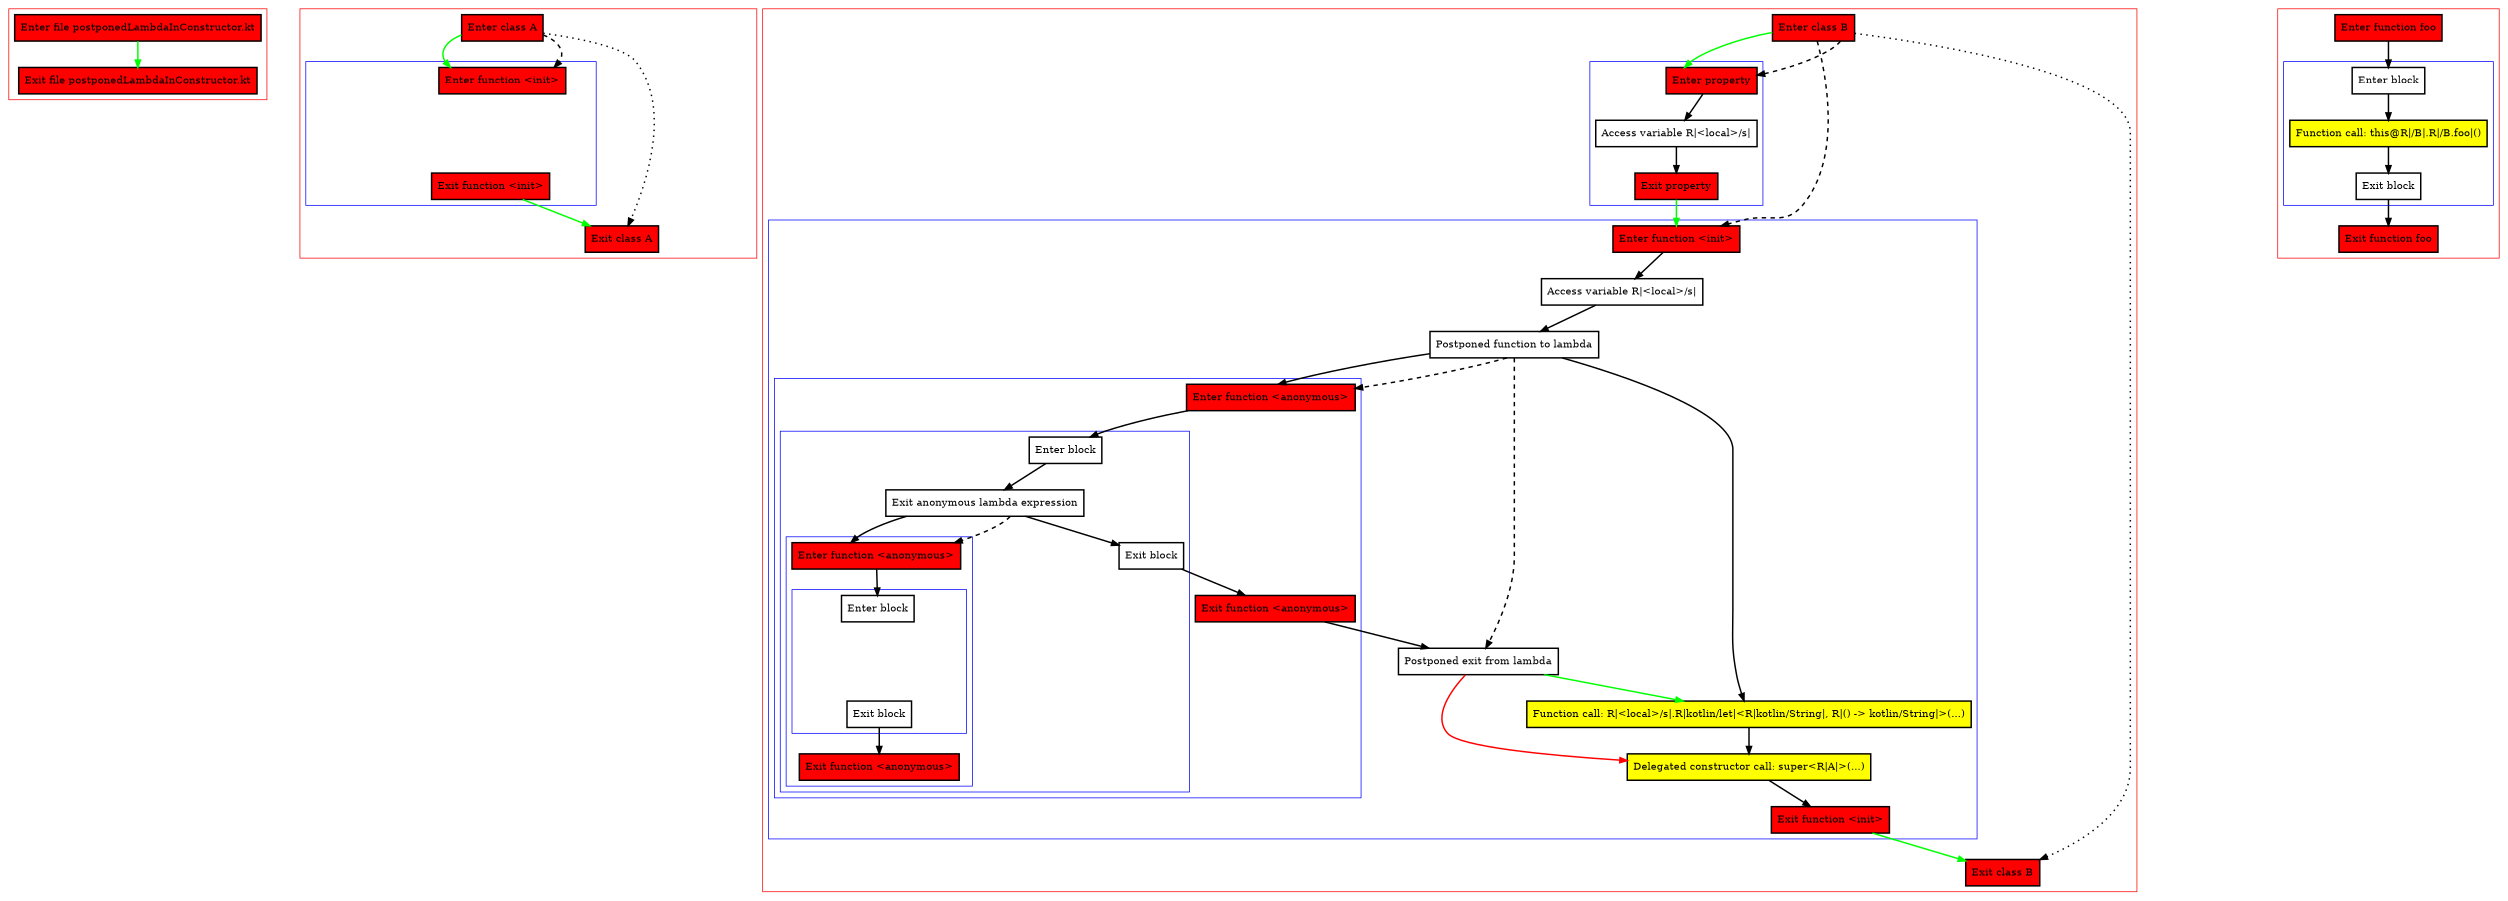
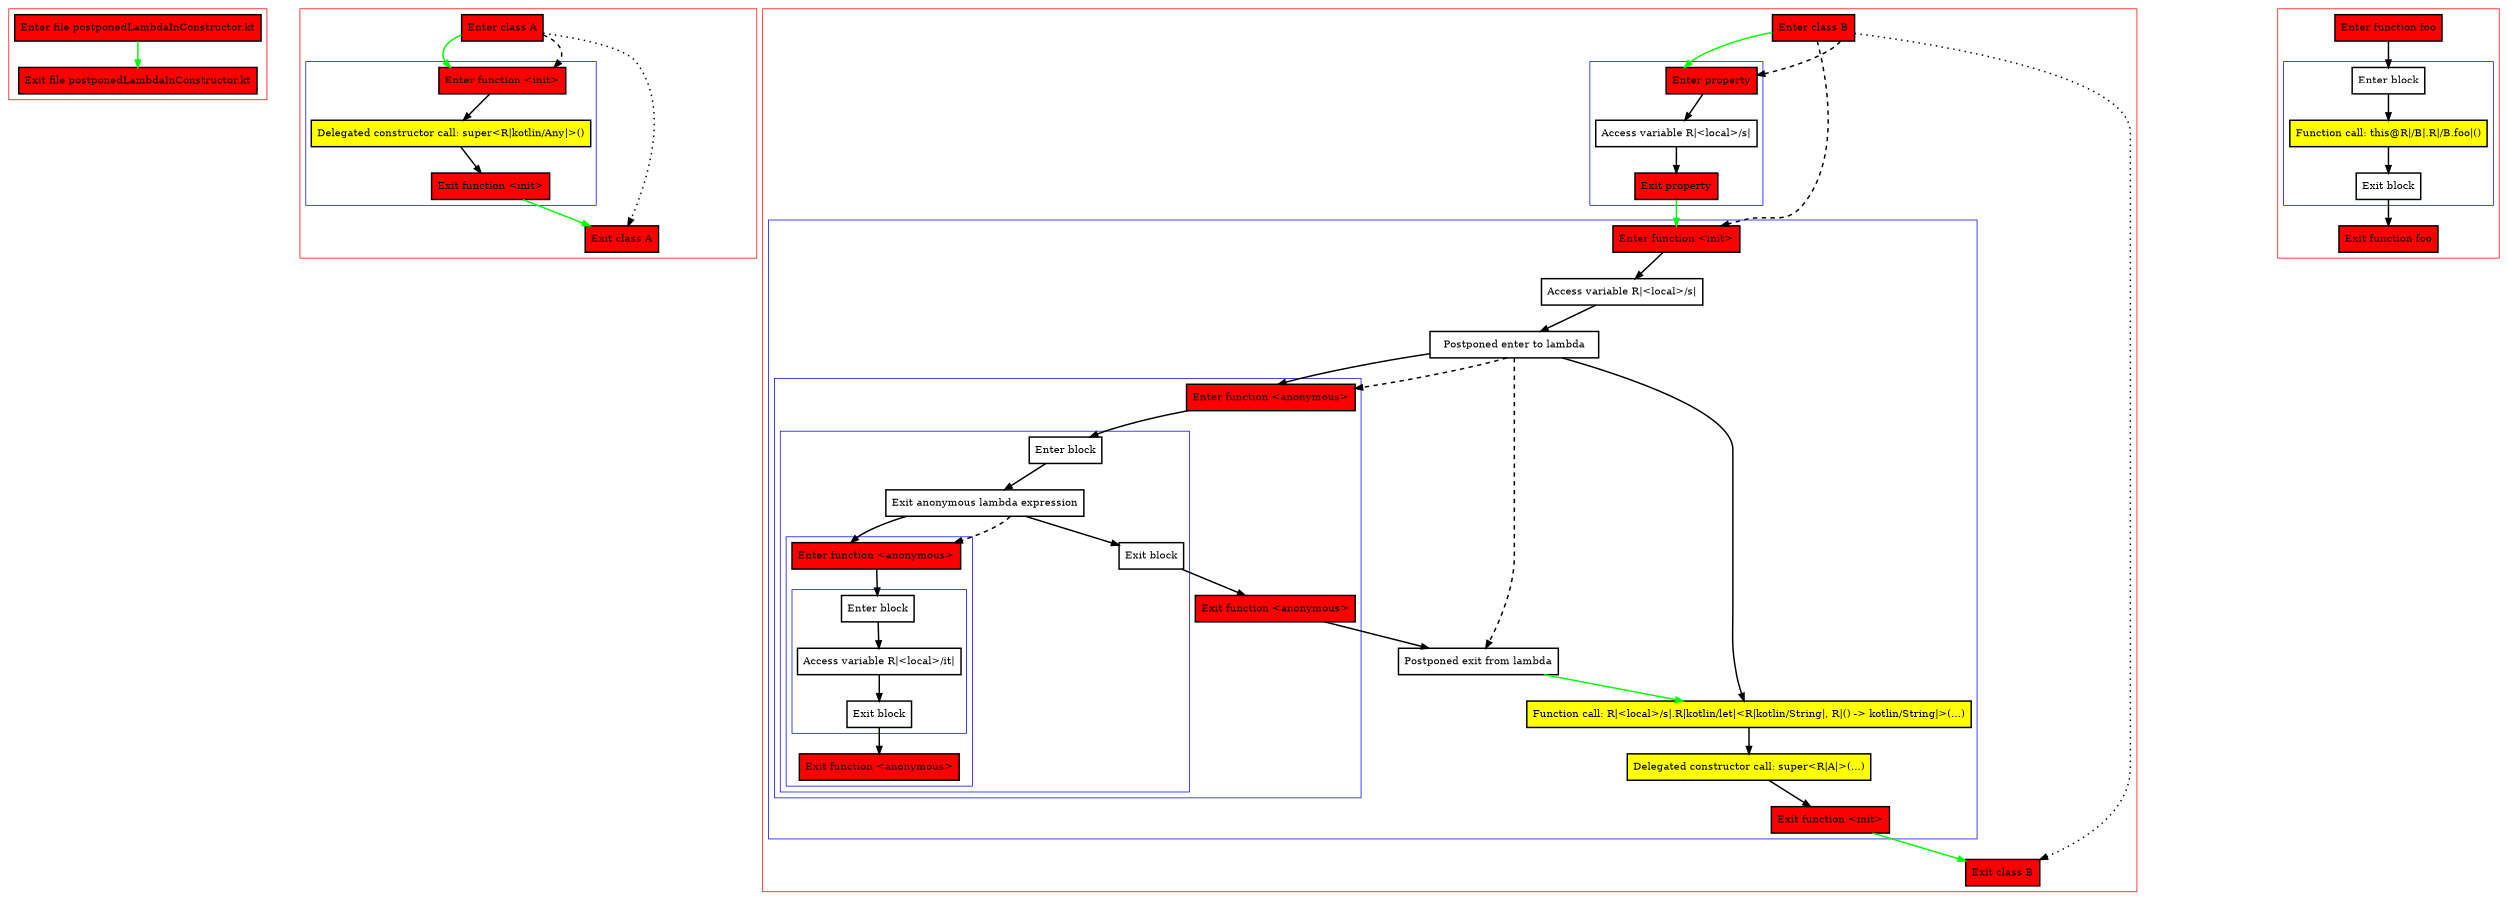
none -> (451, 133)
(1514, 345) -> (1514, 345)
none -> (879, 661)
(1499, 748) -> none
